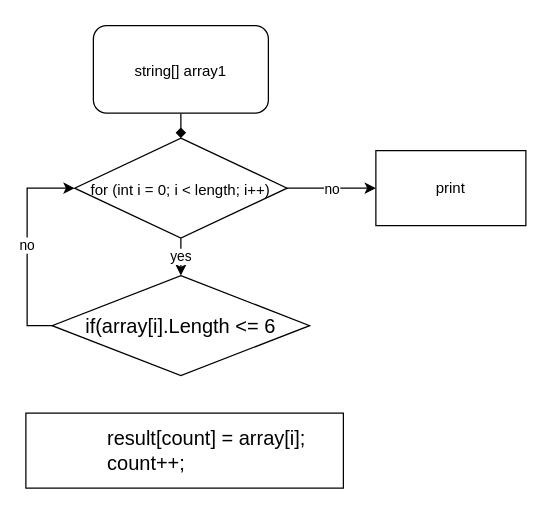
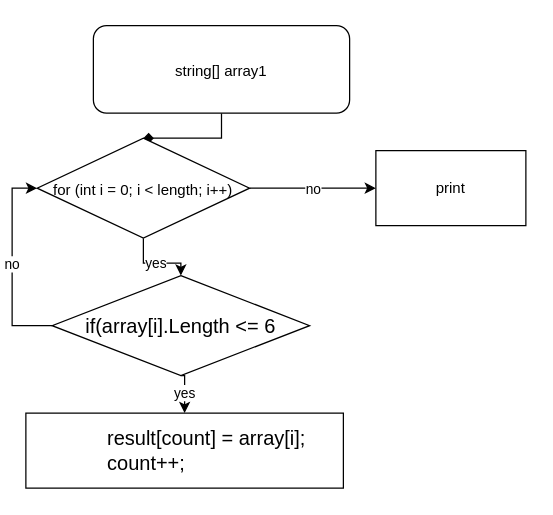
(181, 69) -> (221, 69)
(181, 188) -> (143, 188)
none -> (184, 389)
